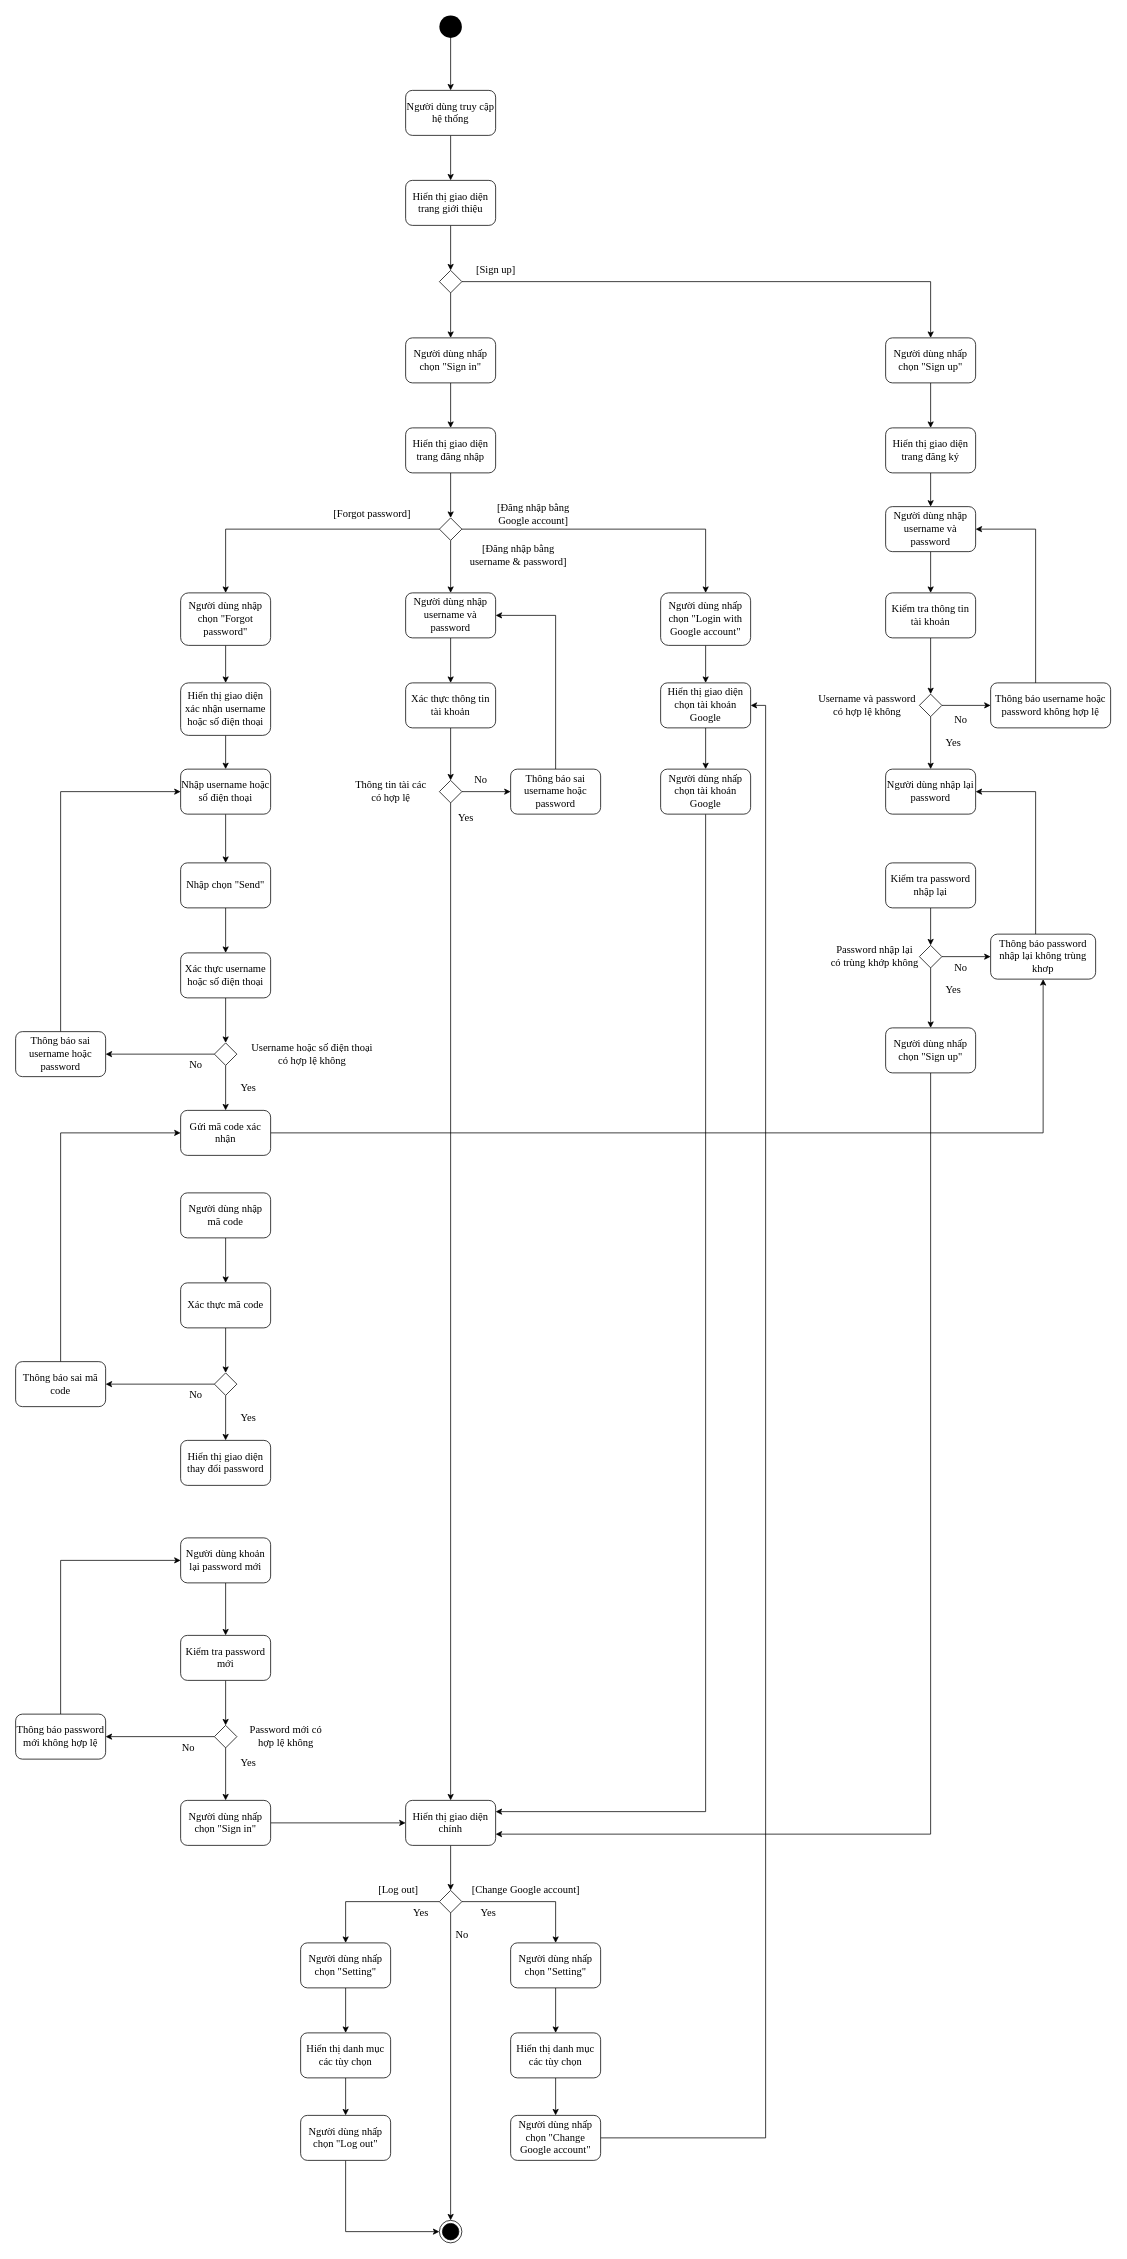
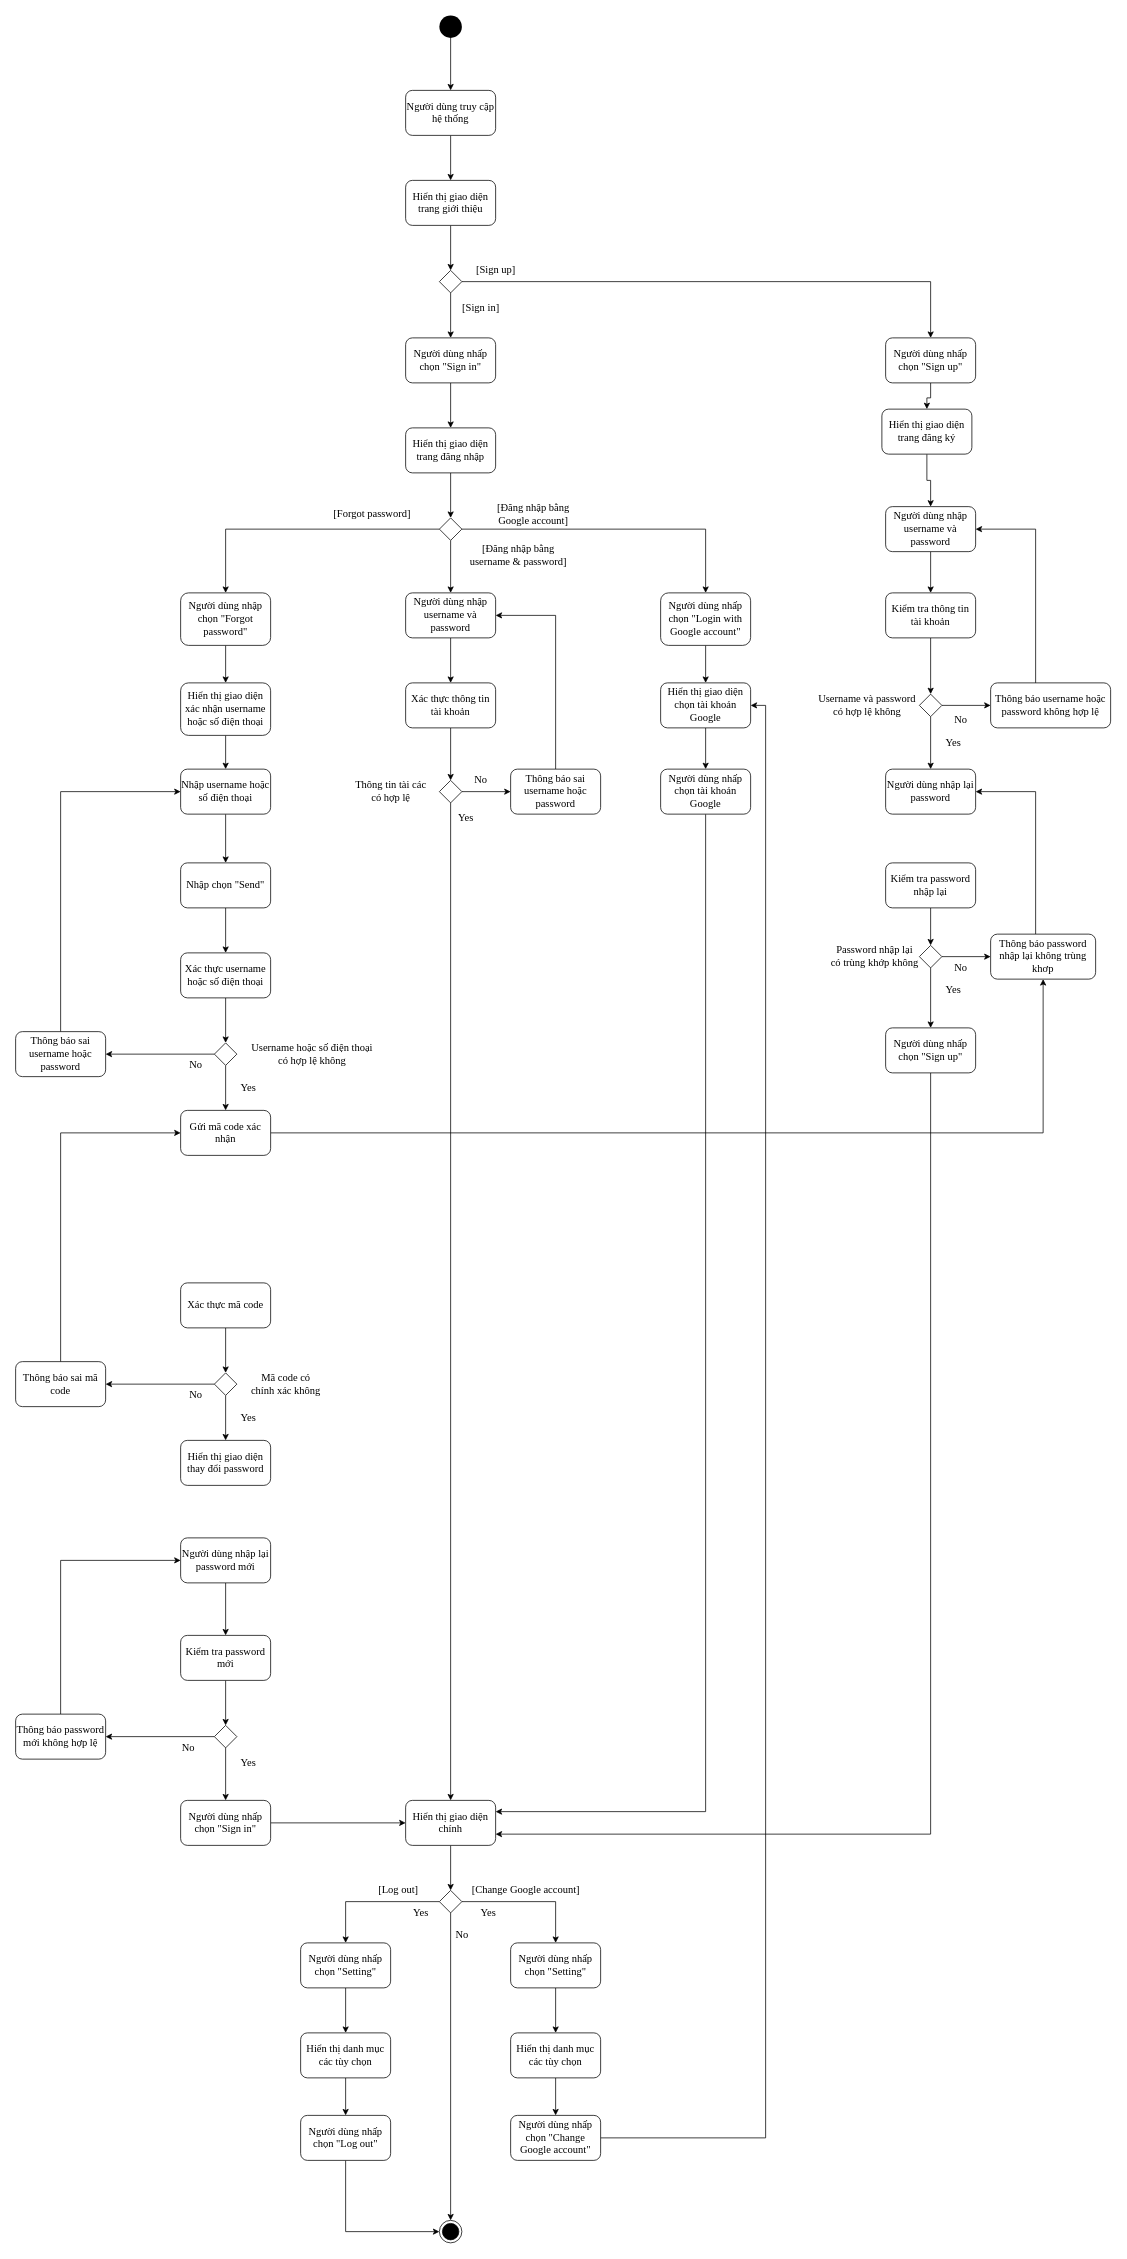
none -> (480, 308)
(930, 450) -> (927, 432)
(225, 1215) -> none
(225, 1258) -> none
none -> (285, 1384)
(225, 1560) -> (225, 1560)
(285, 1737) -> none
